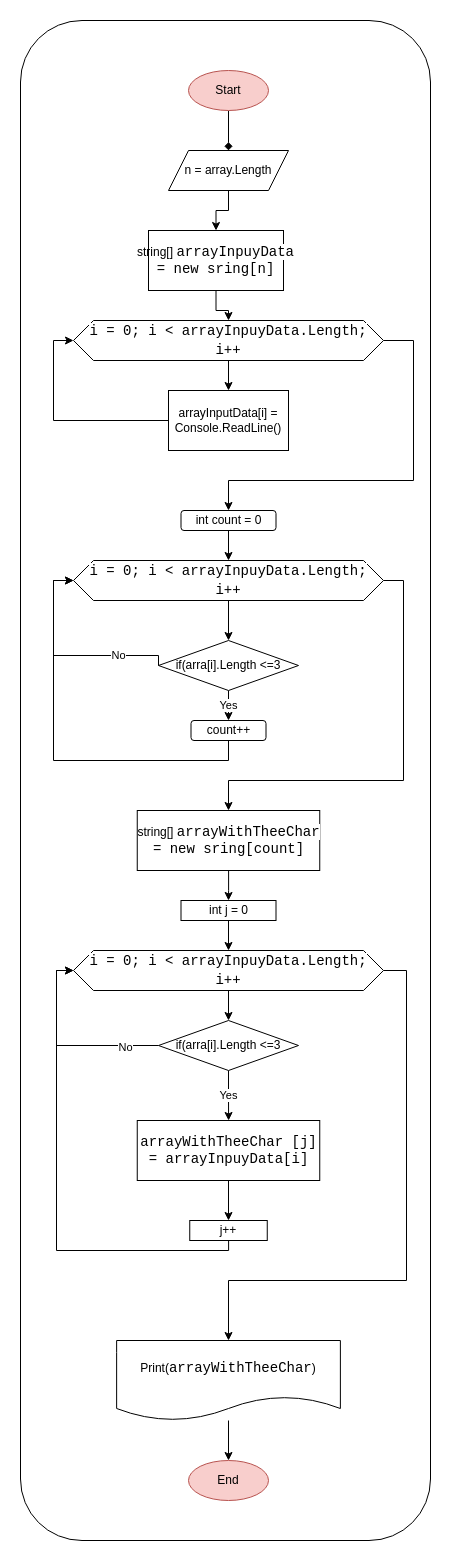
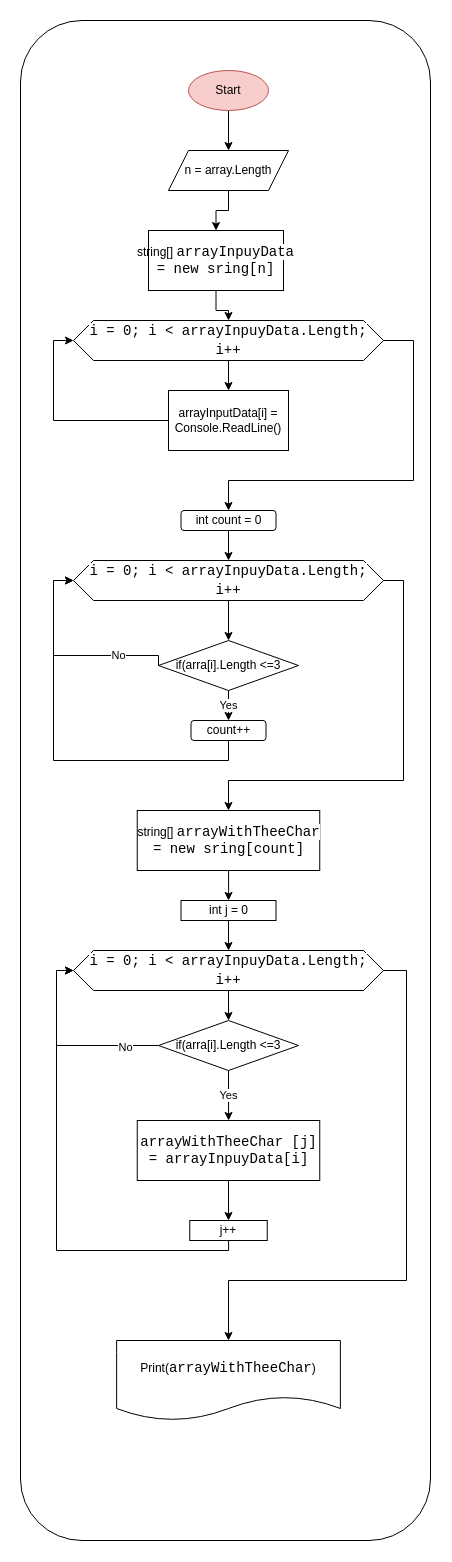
(229, 142) -> (229, 142)
(229, 1437) -> none
(229, 1481) -> none
